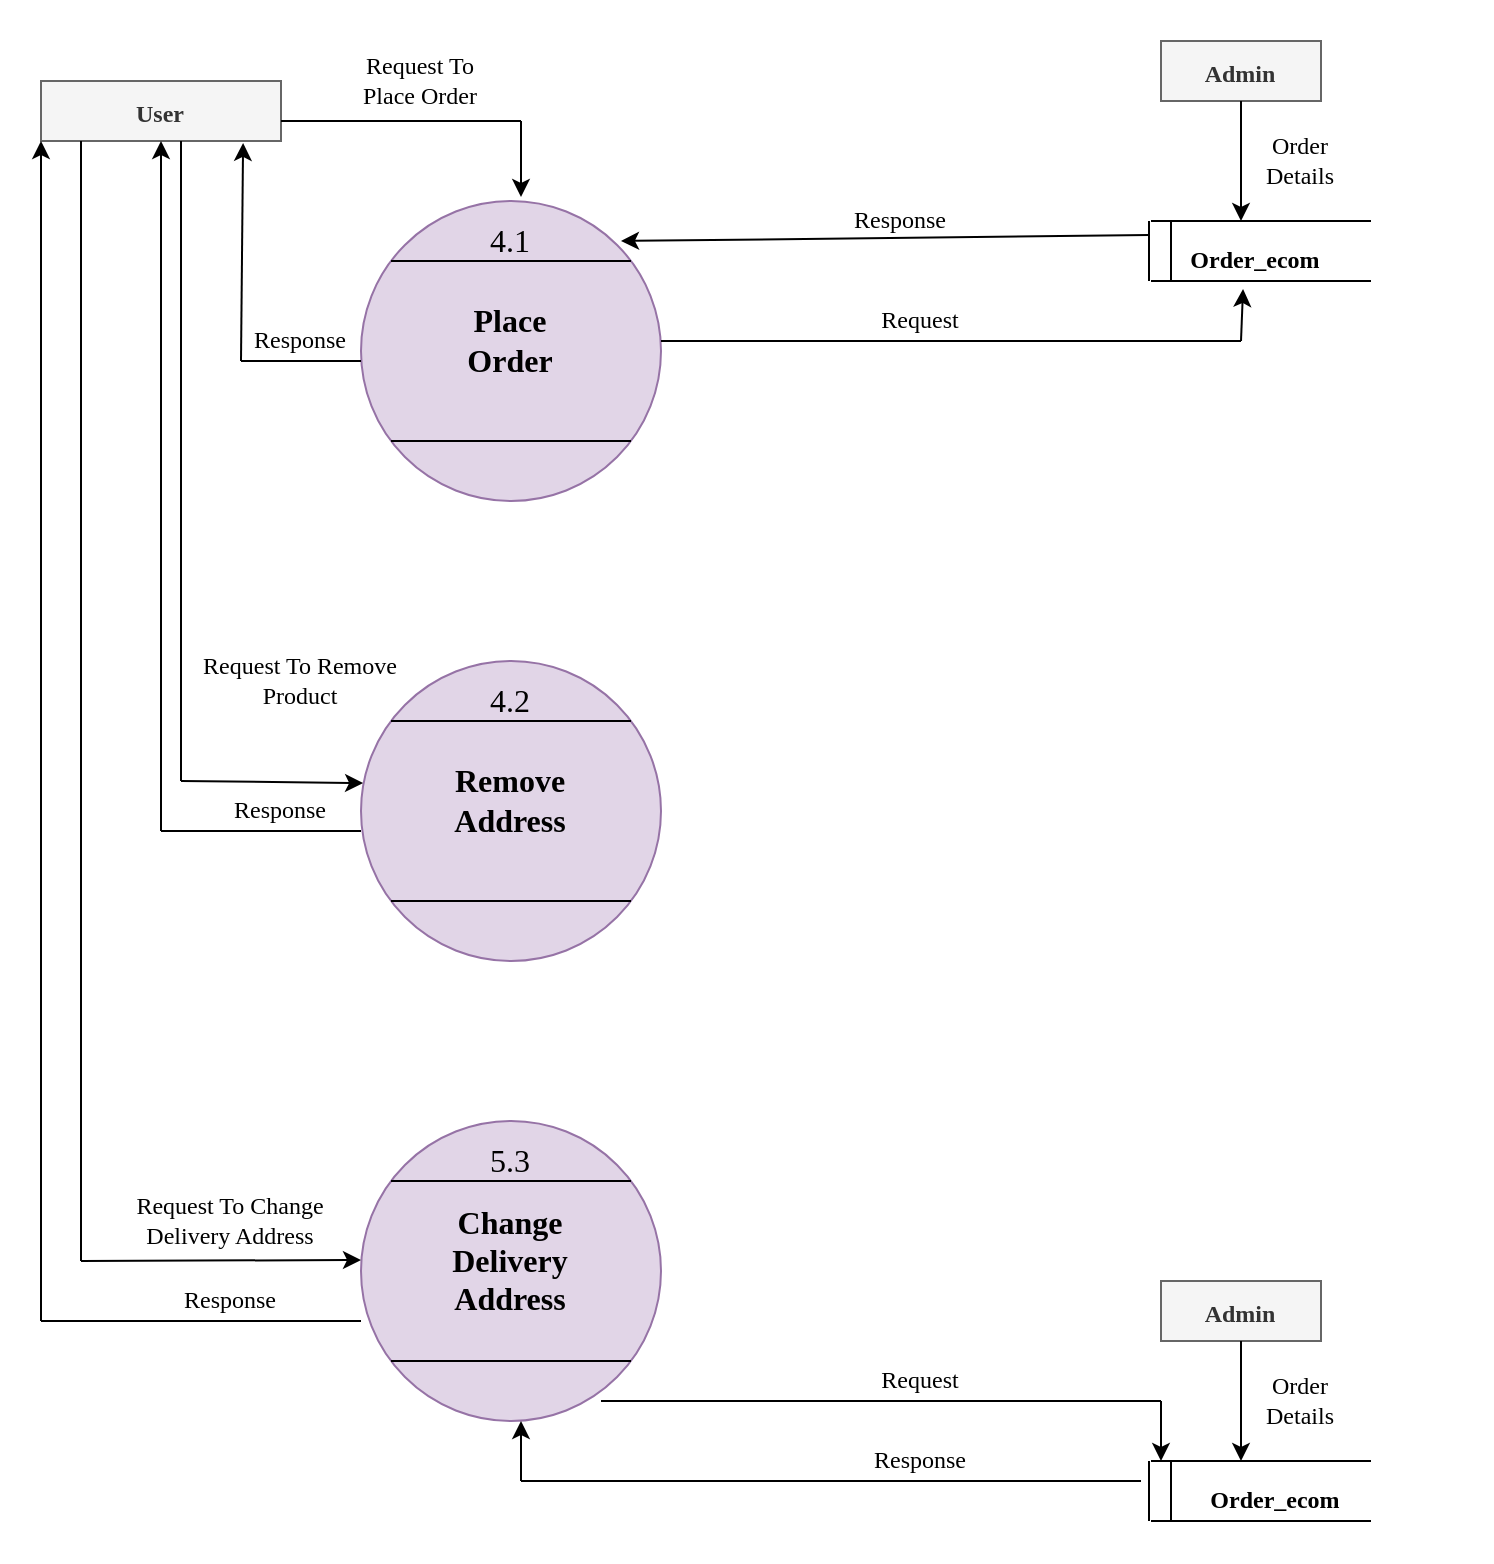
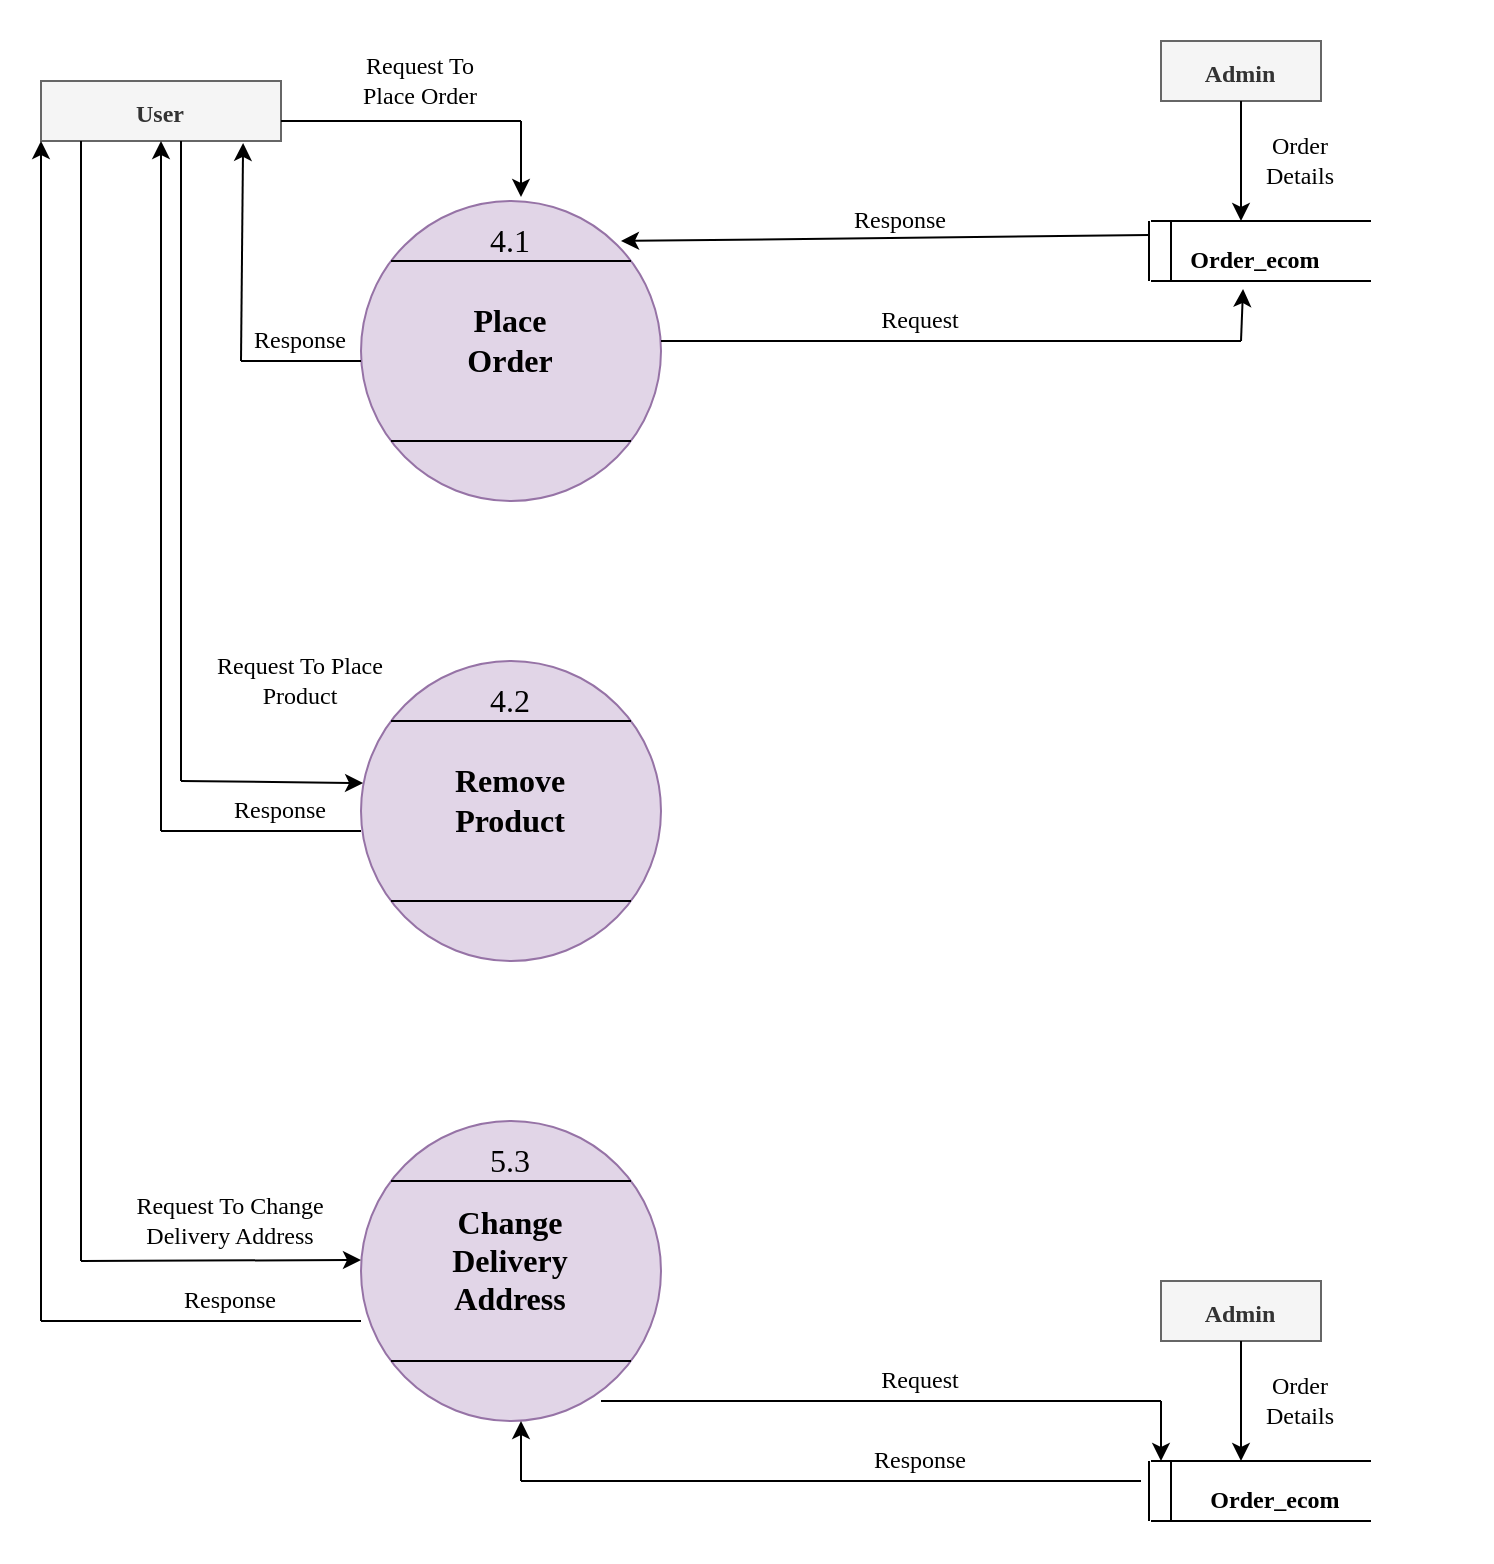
(301, 681) -> (301, 681)
(511, 801) -> (511, 801)
